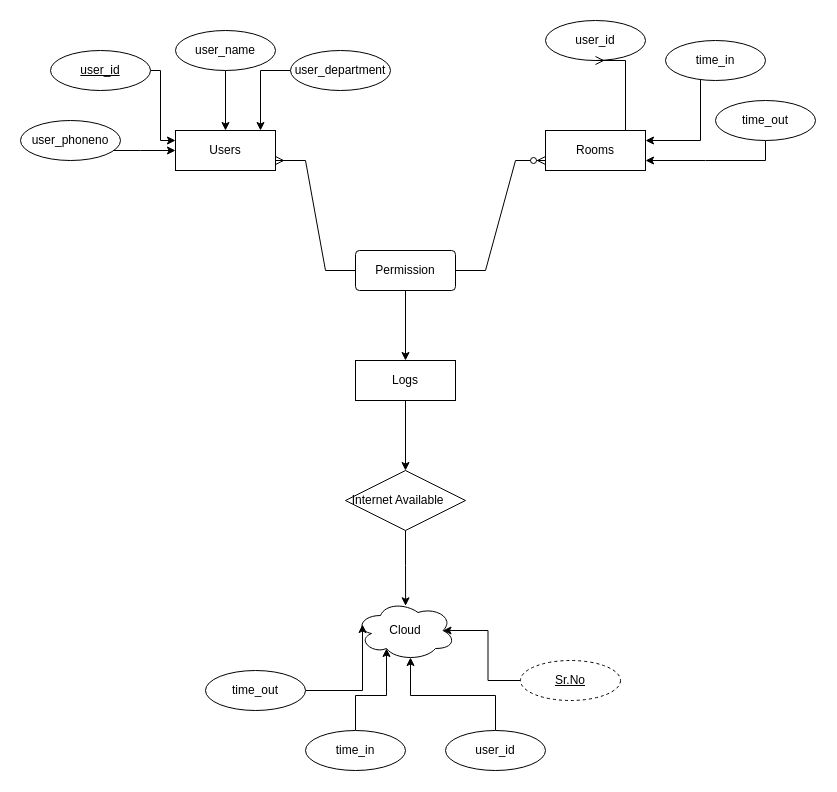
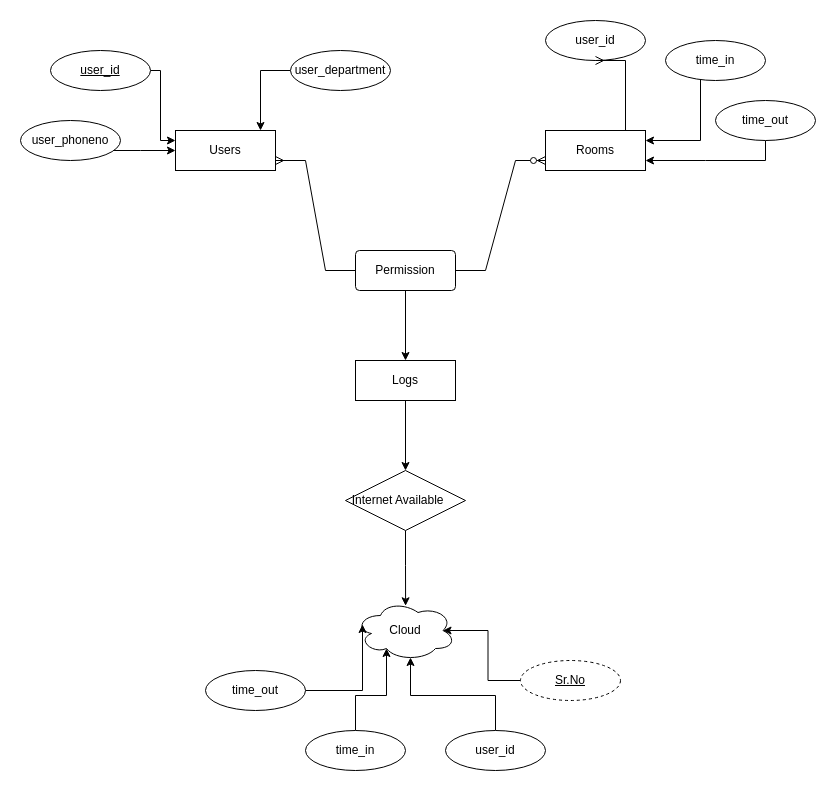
(226, 51) -> none
(226, 97) -> none
